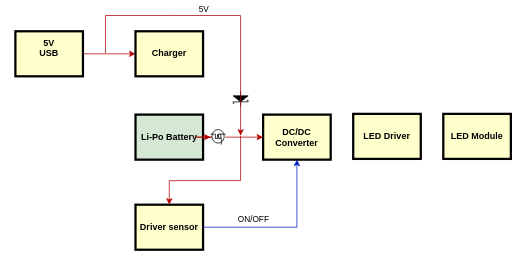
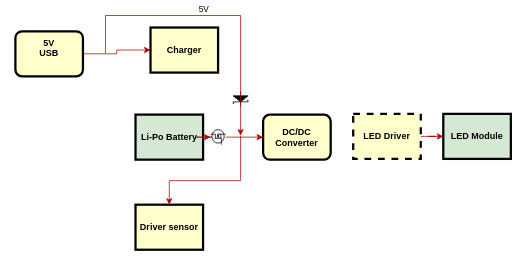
(49, 54) -> (49, 54)
(169, 54) -> (184, 50)
(387, 136) -> (387, 136)
none -> (434, 136)
(477, 136) -> (477, 136)
(297, 137) -> (297, 137)
(251, 227) -> none
